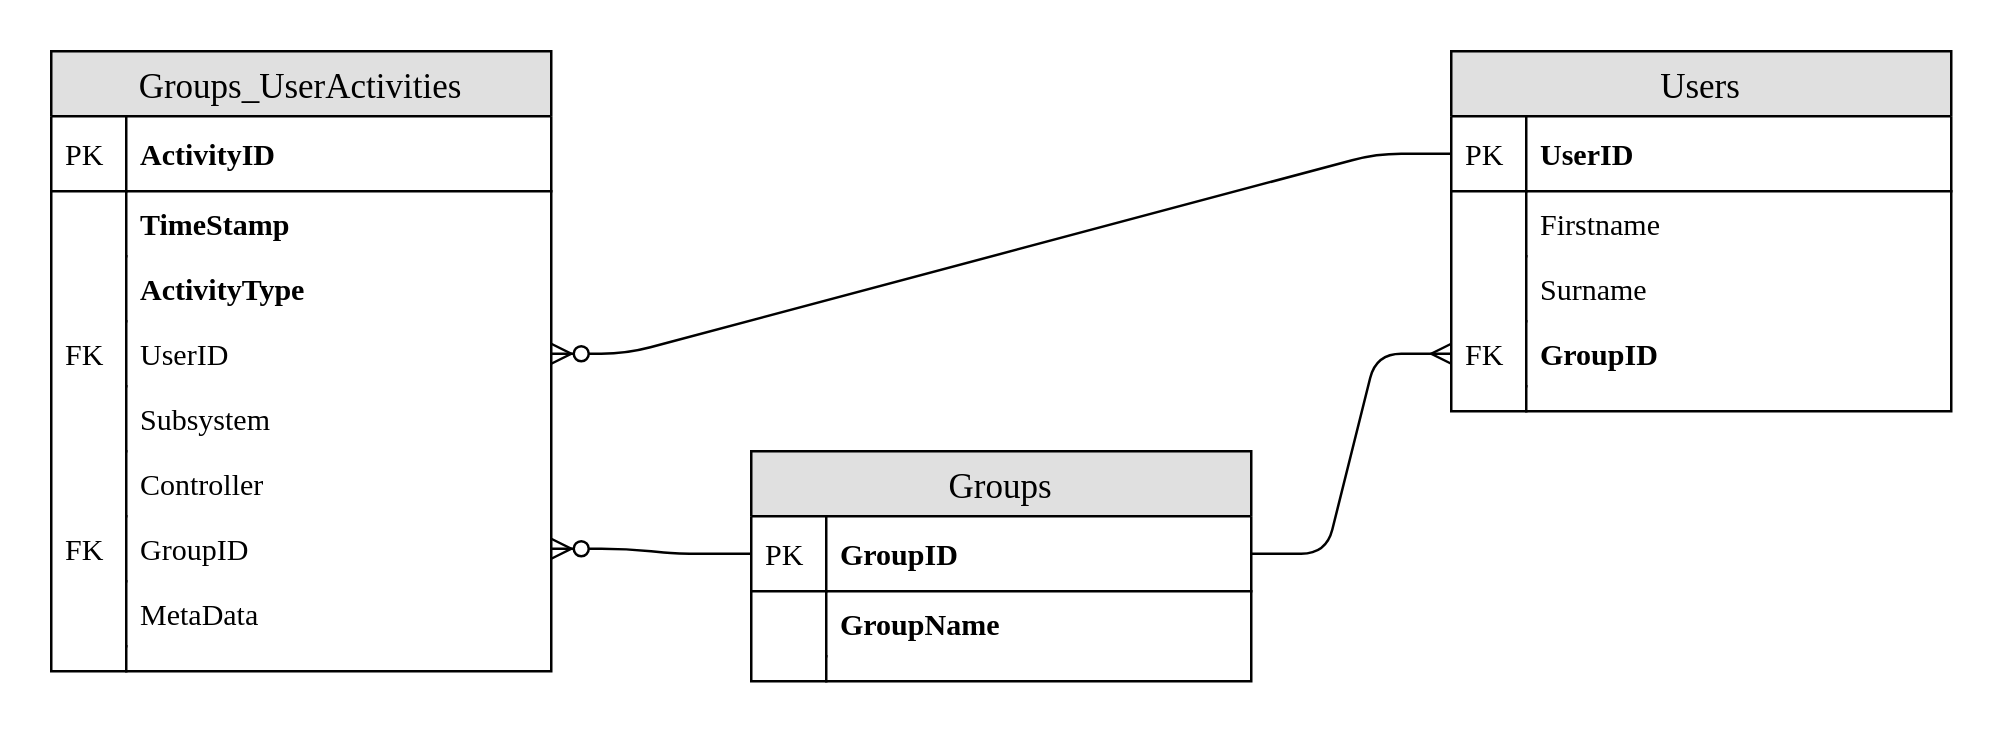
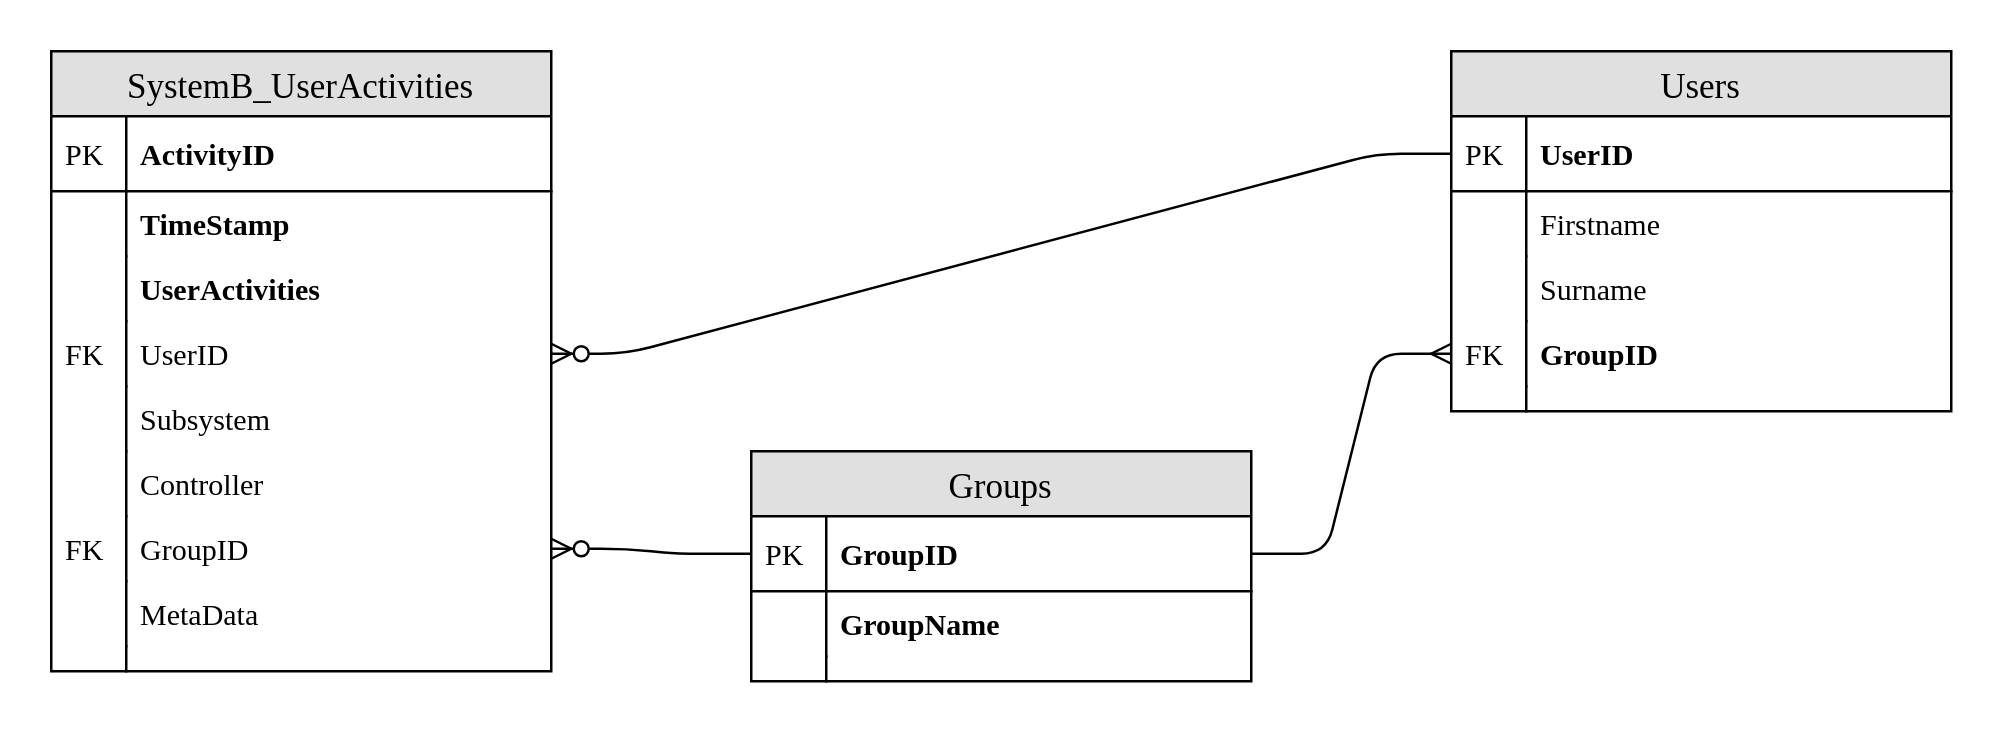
(300, 86) -> (300, 86)
(233, 290) -> (246, 290)
